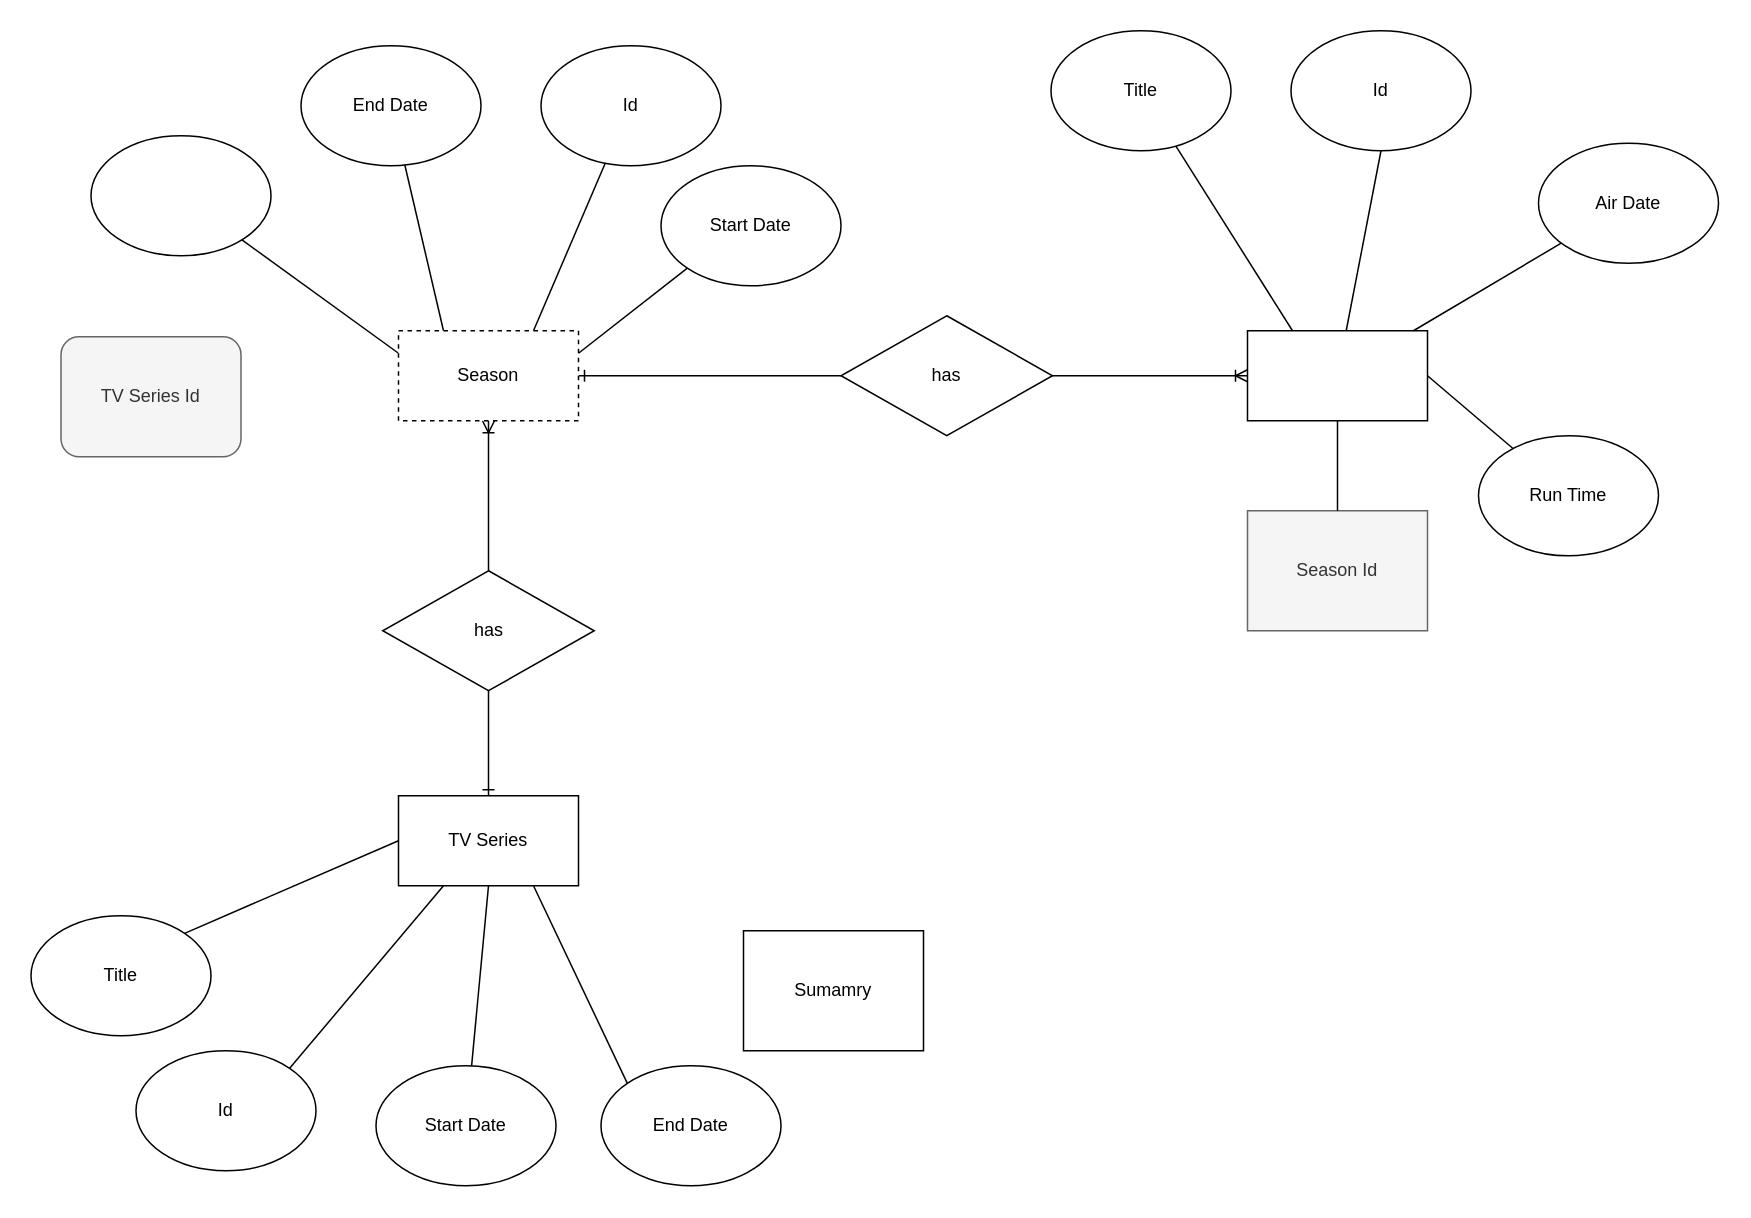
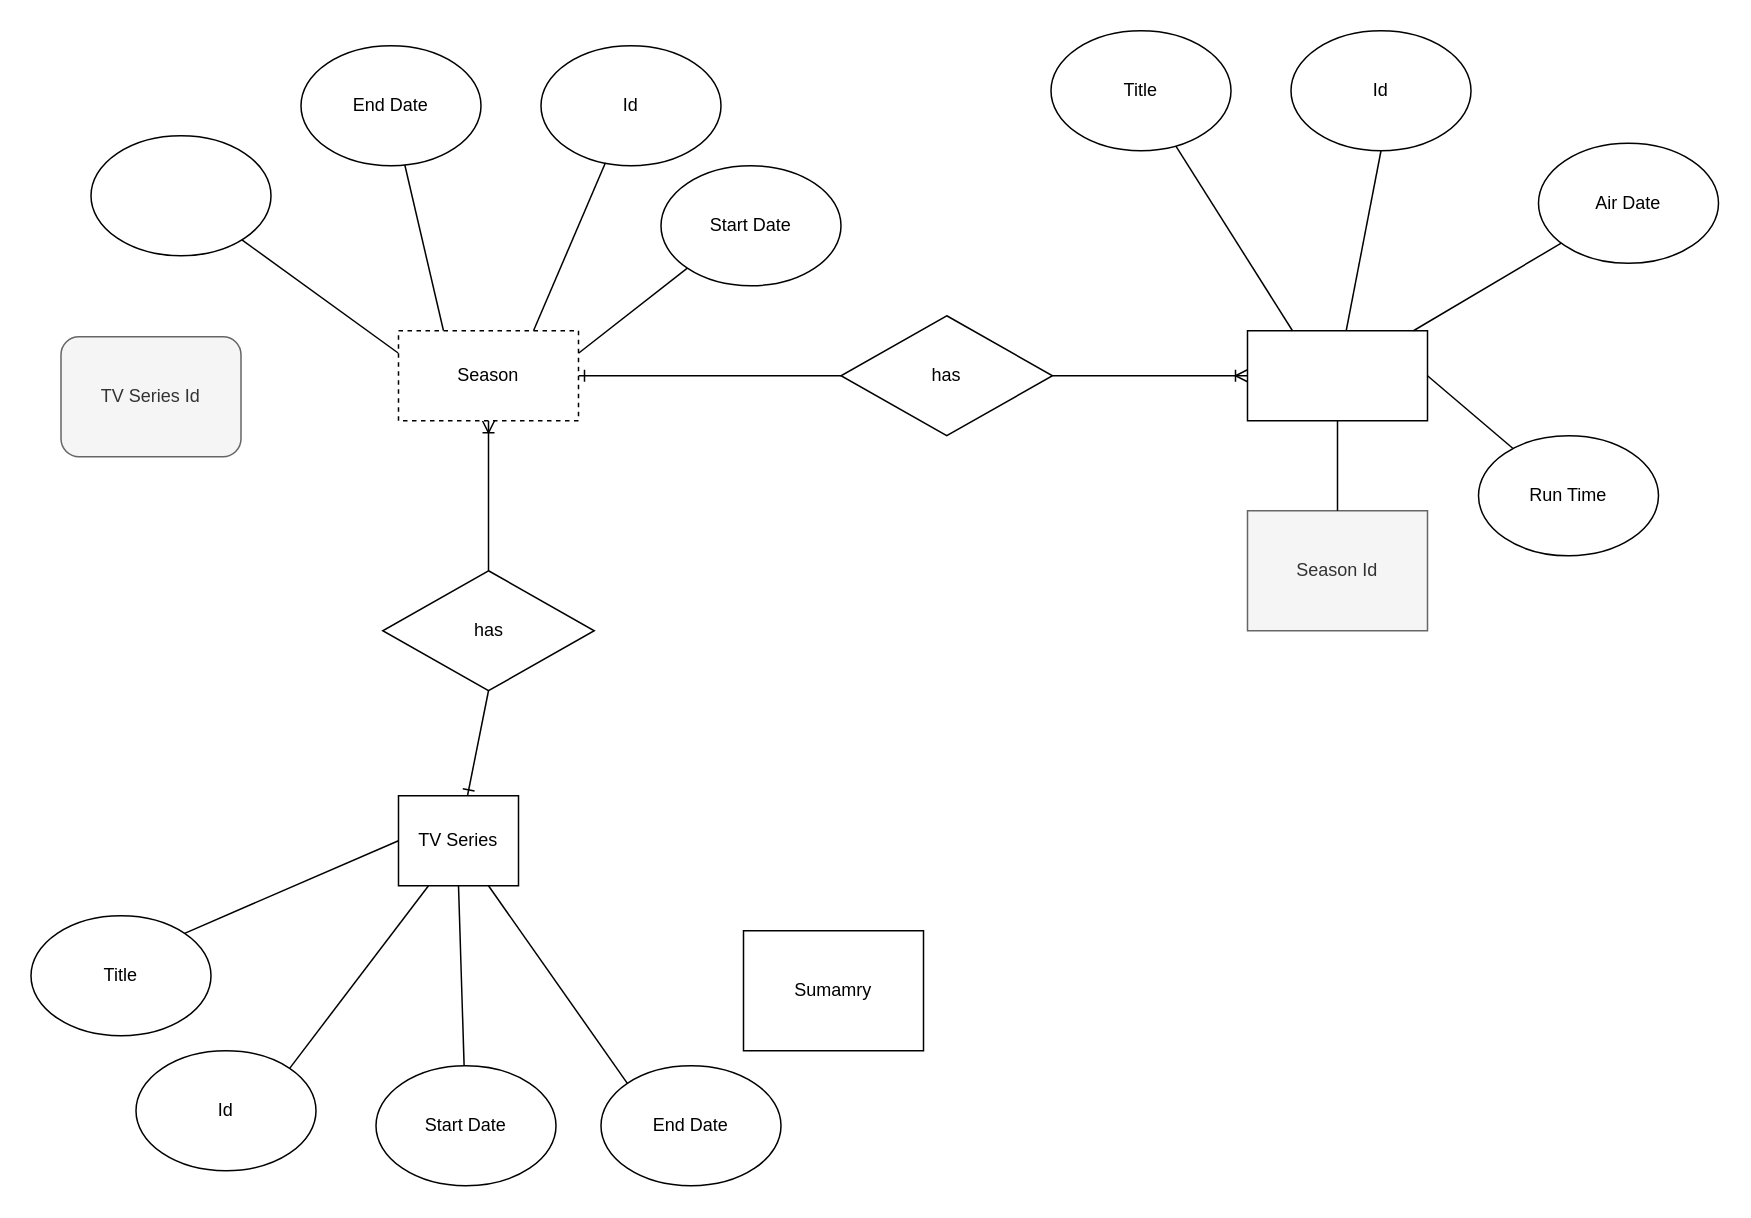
(488, 841) -> (458, 841)
